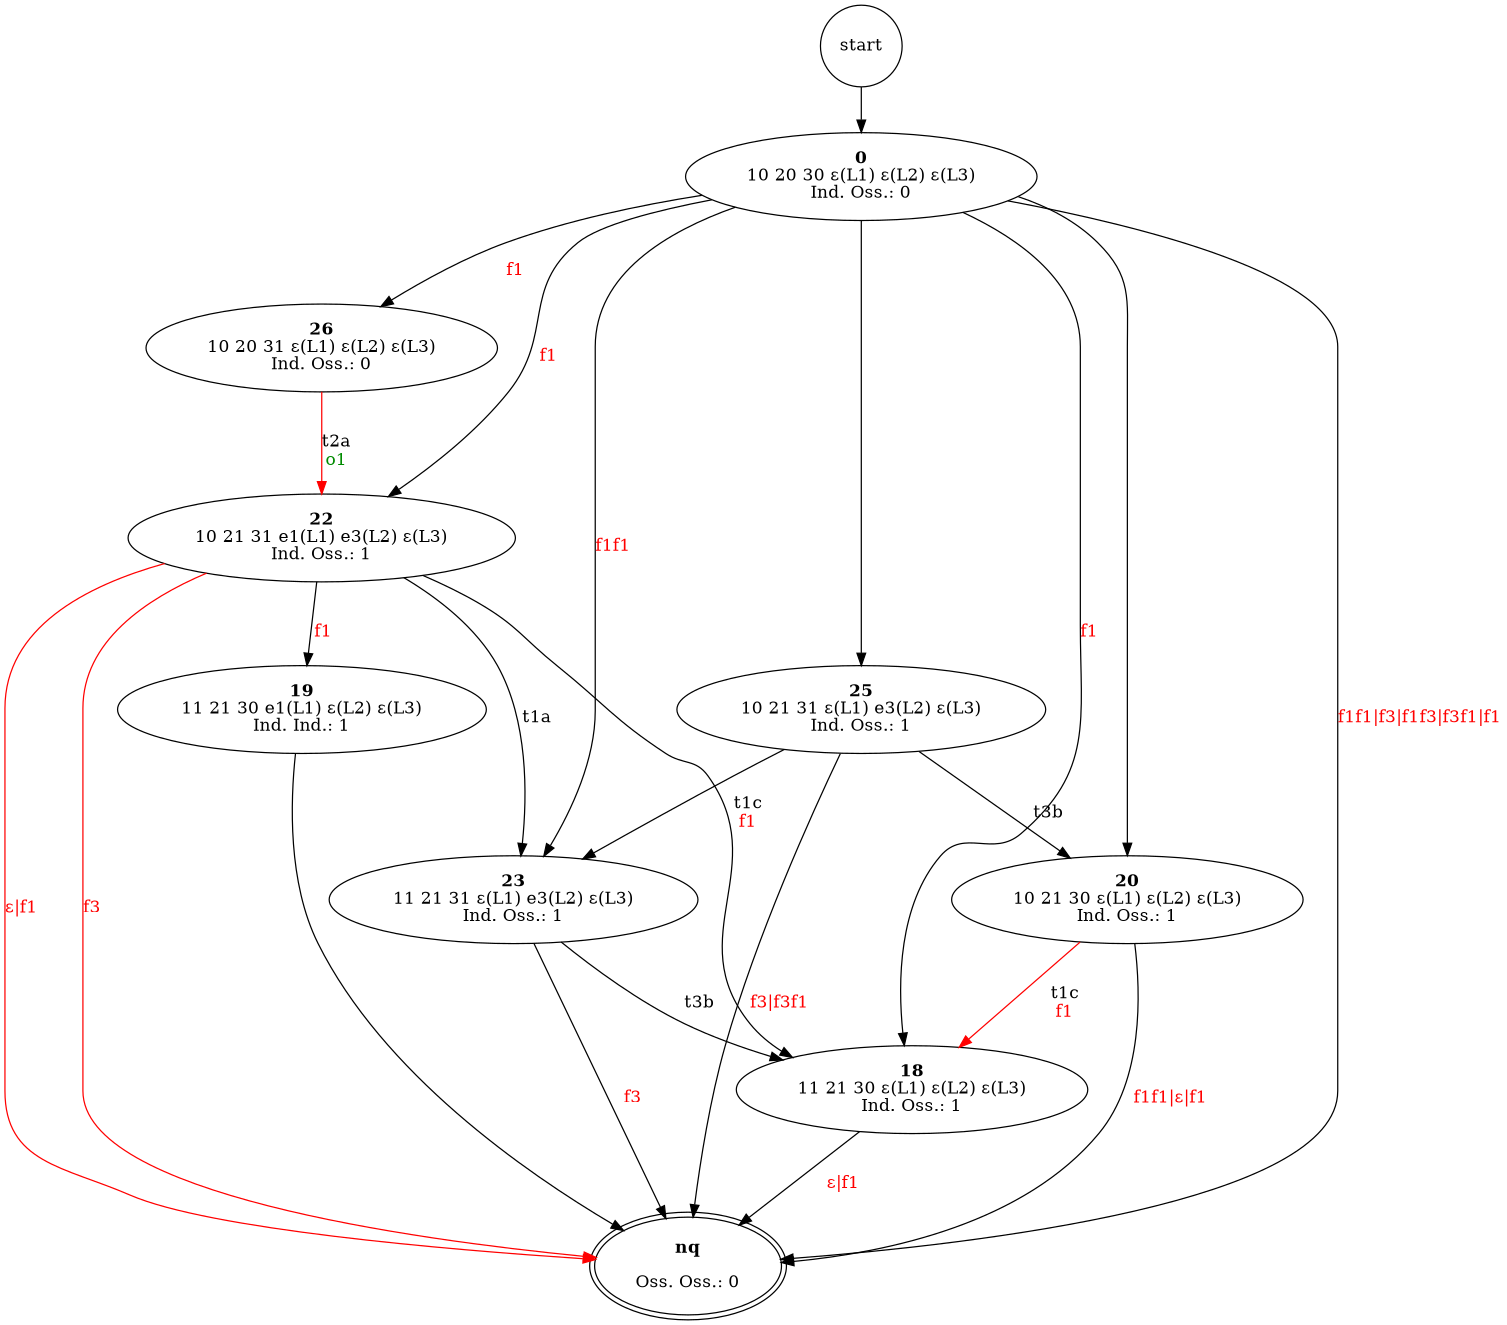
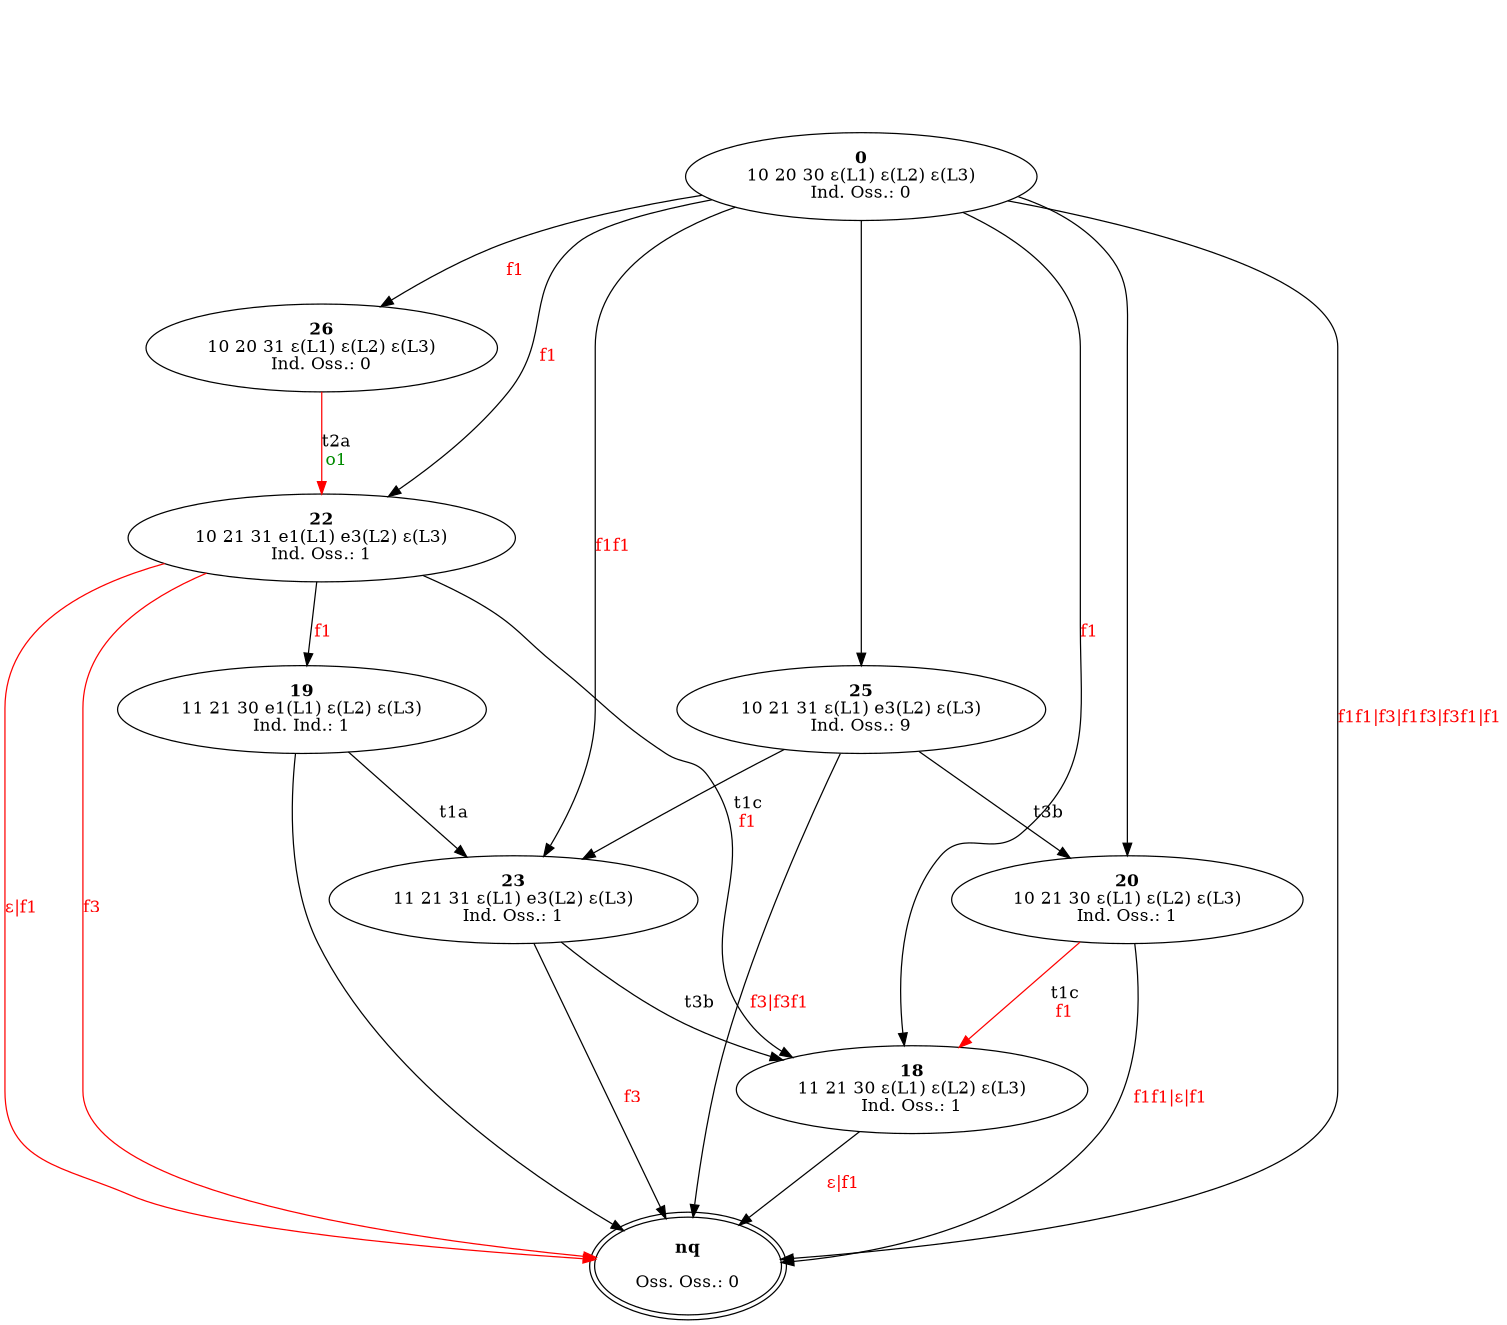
(861, 46) -> none
(508, 689) -> (403, 800)
(861, 726) -> (861, 726)
